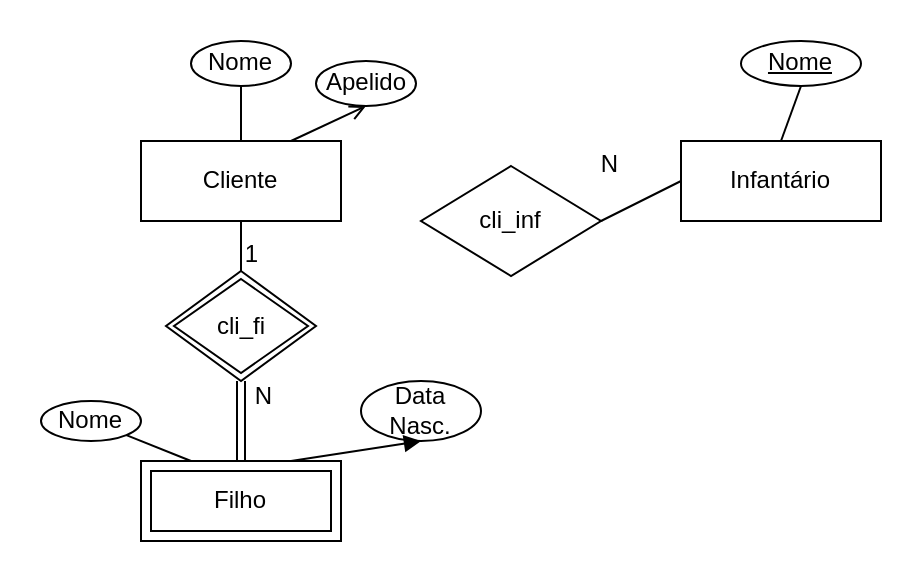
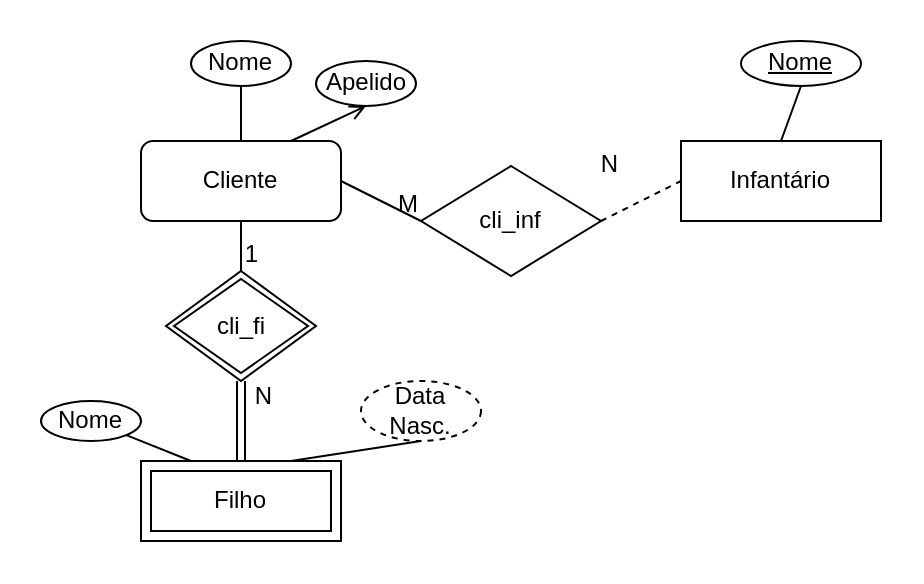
(241, 181) -> (241, 181)
none -> (381, 201)
(641, 201) -> (641, 201)
(421, 411) -> (421, 411)
(403, 444) -> (411, 443)
